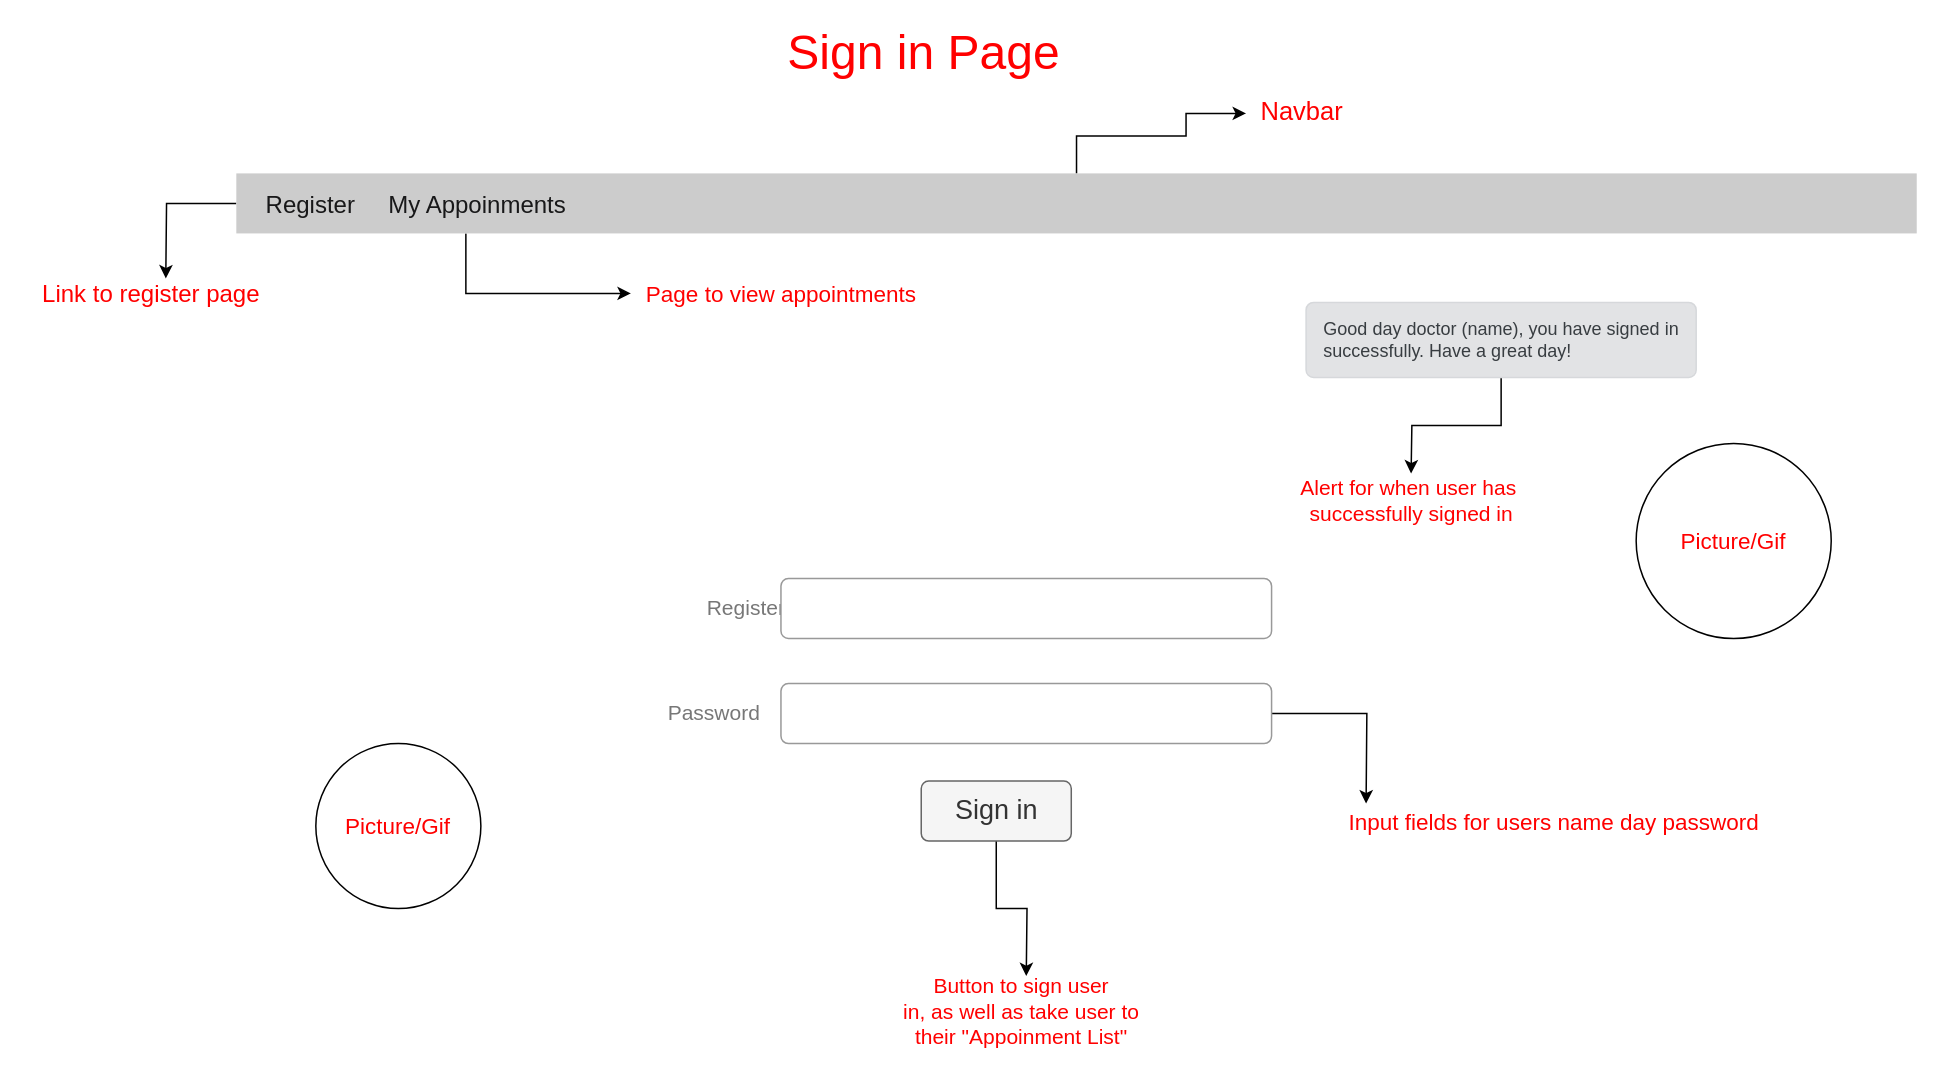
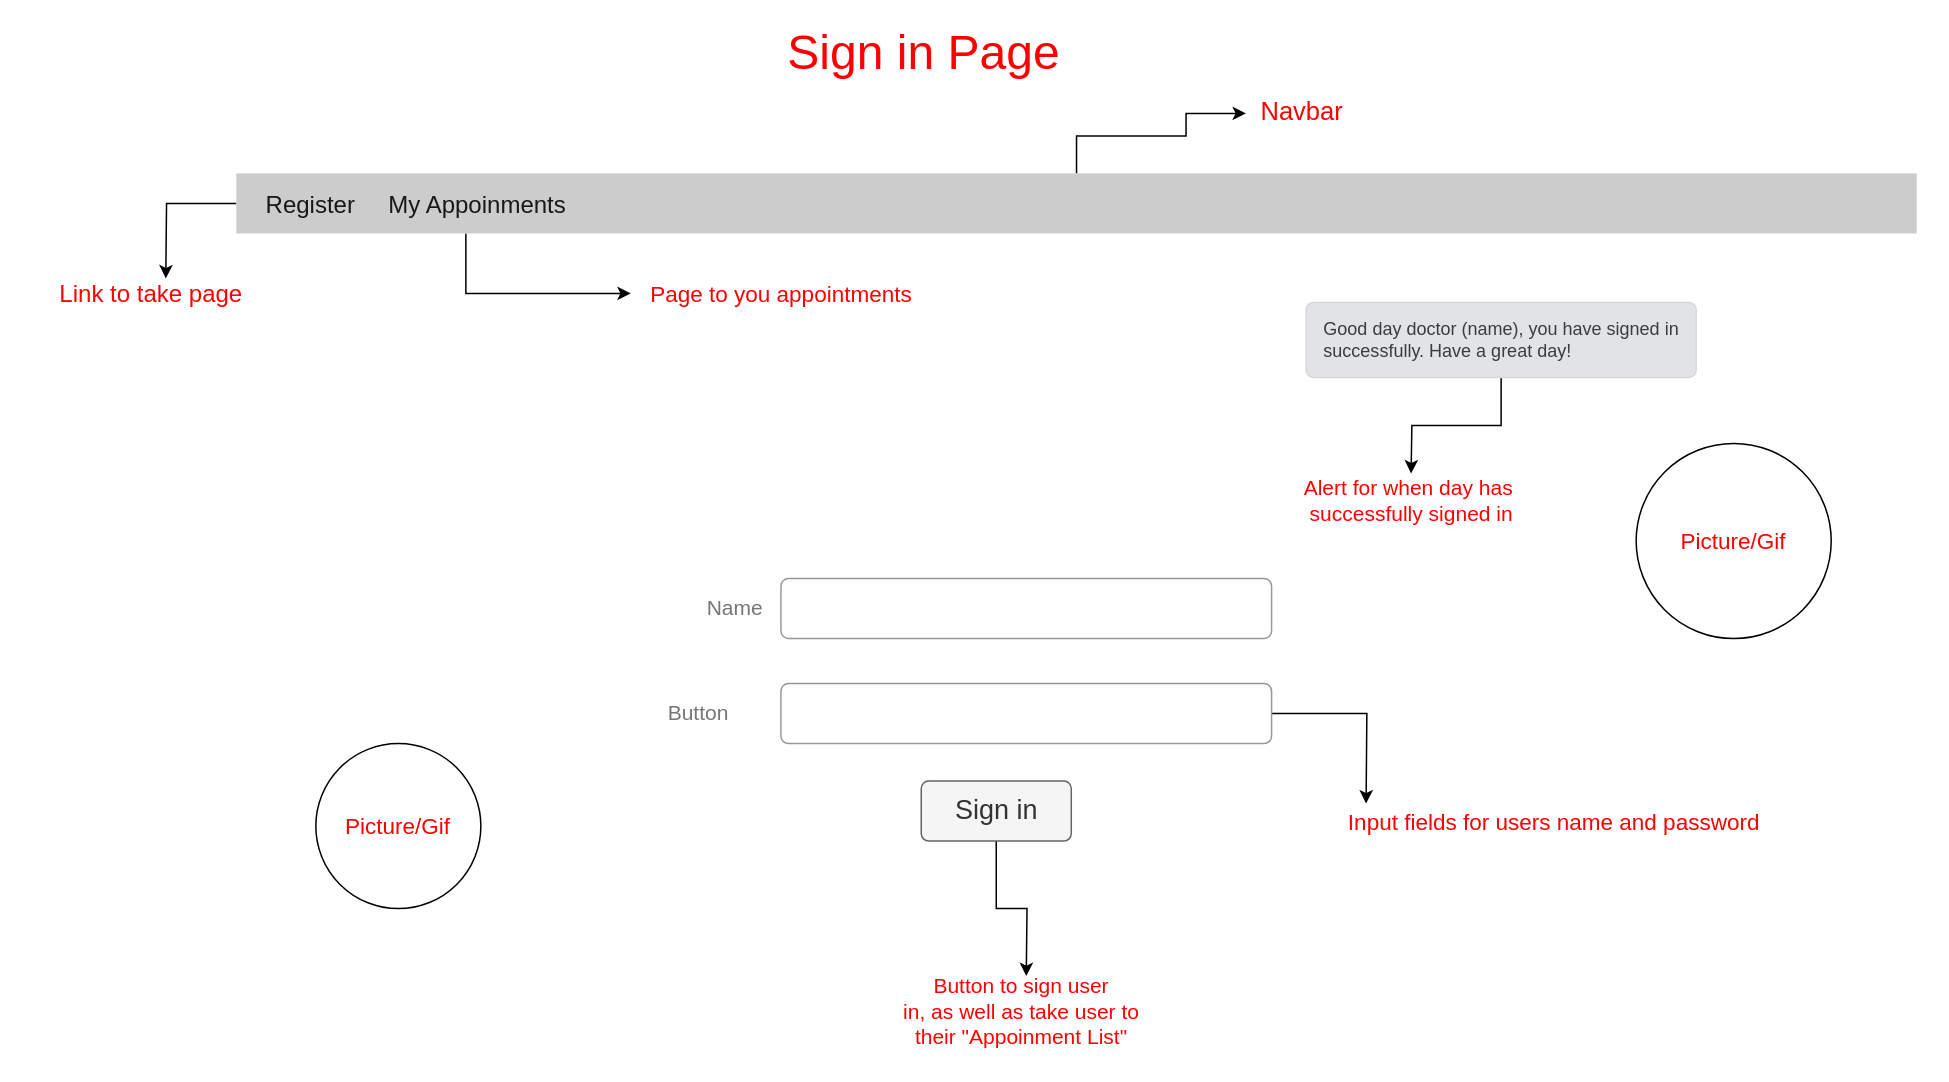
(152, 293) -> (152, 293)
(782, 293) -> (782, 293)
(1412, 500) -> (1412, 500)
(752, 608) -> (731, 608)
(715, 713) -> (704, 713)
(1554, 821) -> (1554, 821)
